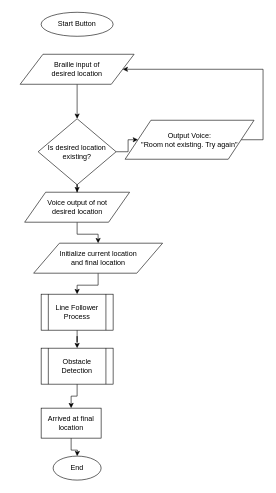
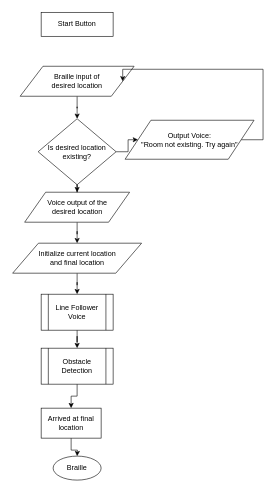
(77, 24) -> (77, 24)
(77, 69) -> (77, 81)
(77, 207) -> (77, 207)
(98, 258) -> (77, 258)
(77, 312) -> (77, 312)
(77, 468) -> (77, 468)
